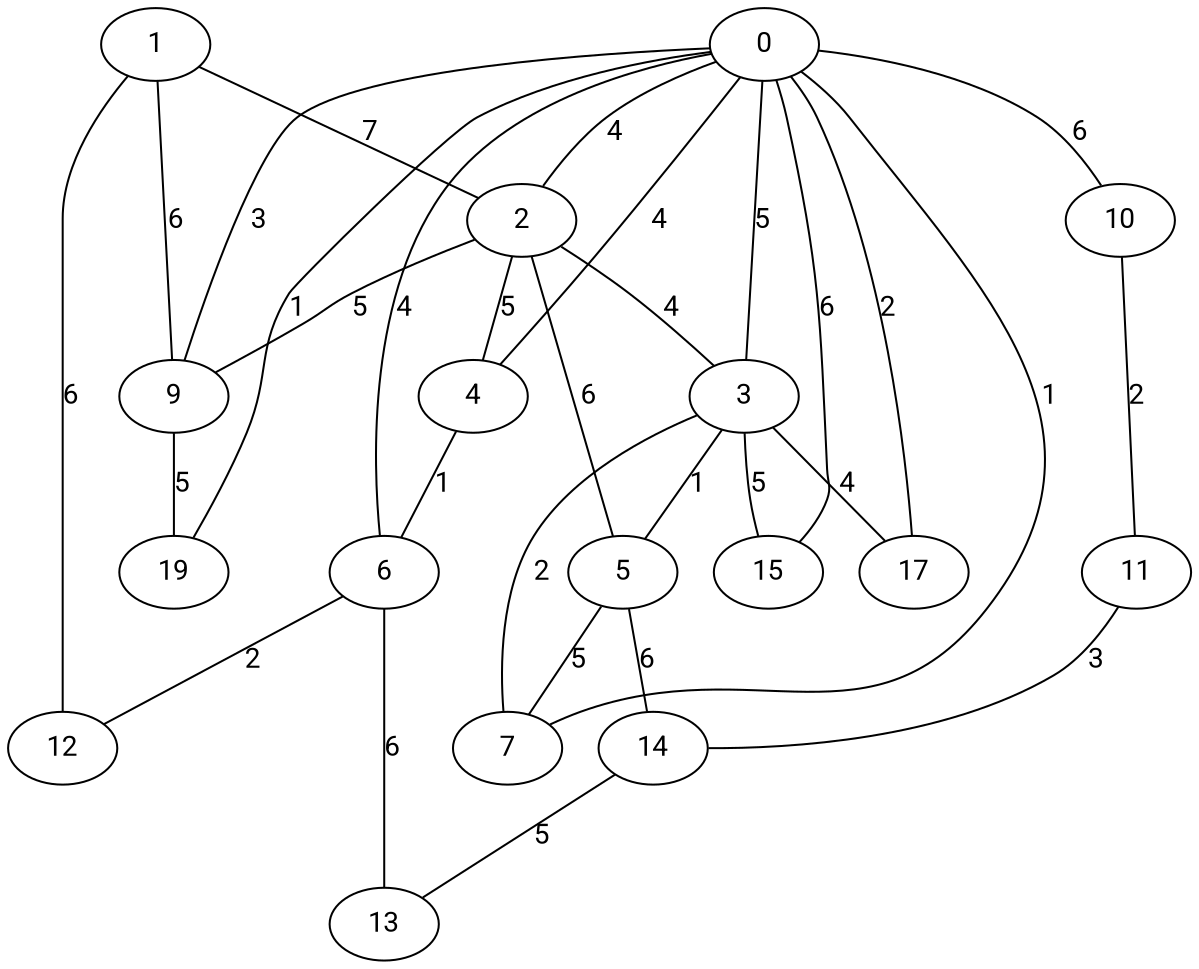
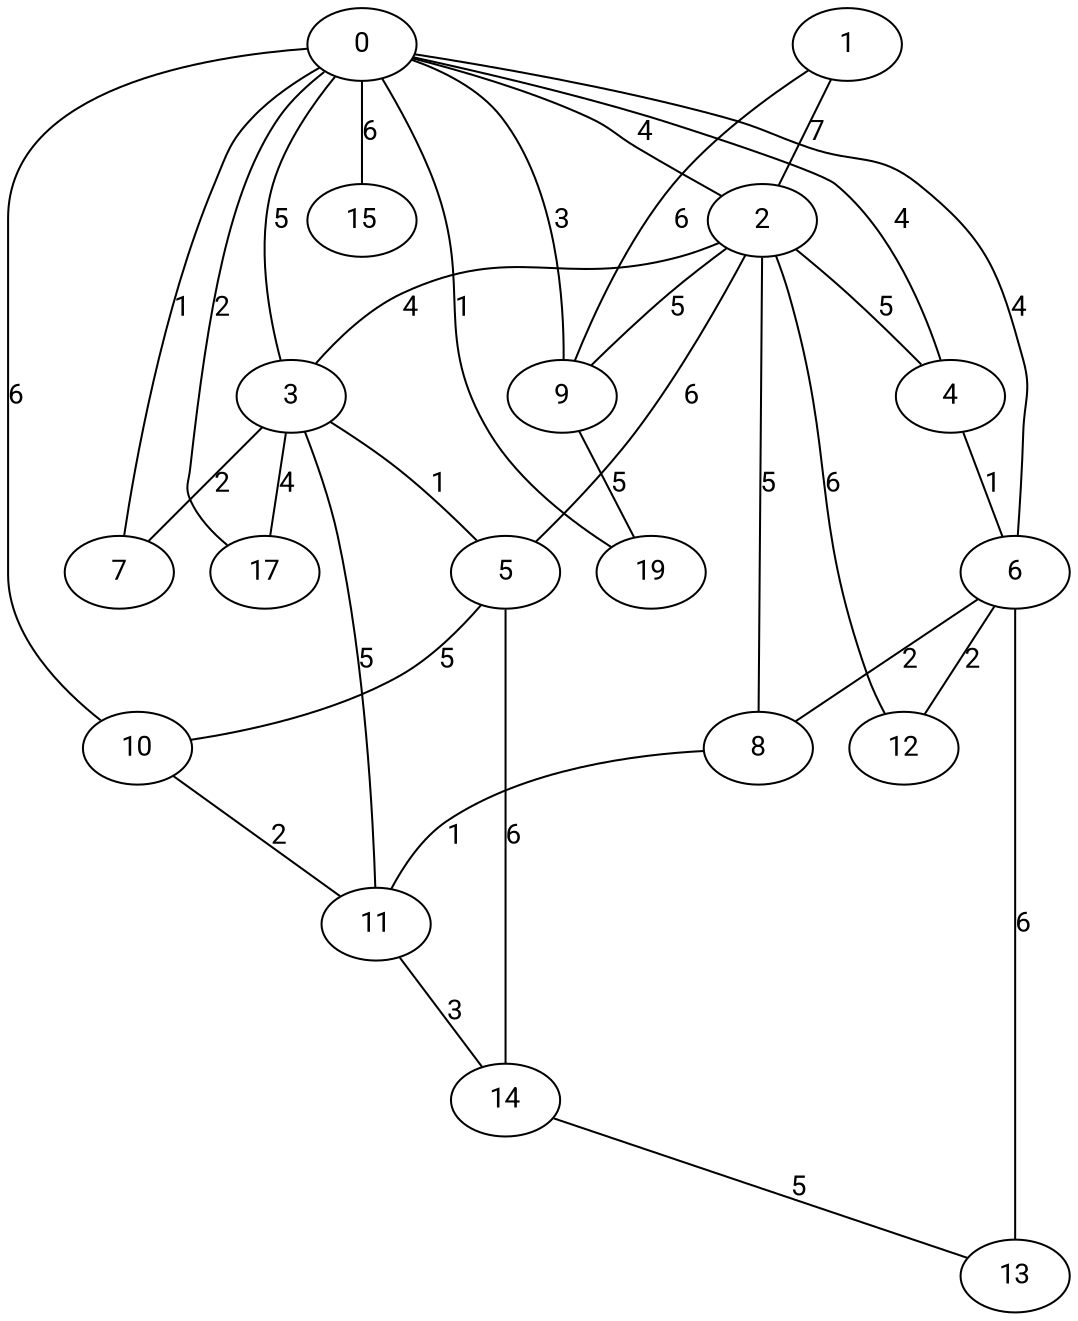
(63, 385) -> (825, 487)
(748, 485) -> (358, 657)
(565, 661) -> (349, 699)
none -> (758, 748)
